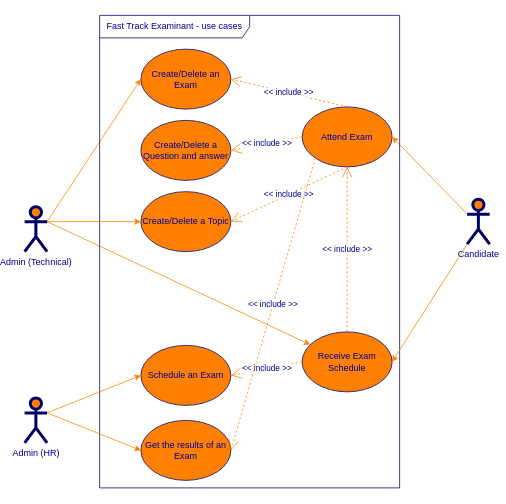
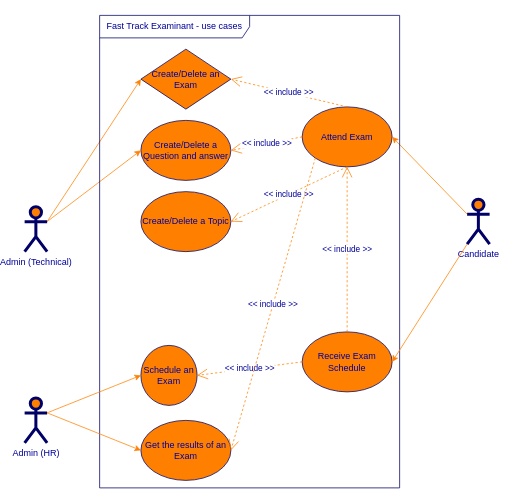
(186, 79) -> (186, 79)
(94, 222) -> none
(177, 283) -> (94, 186)
(186, 375) -> (169, 375)
